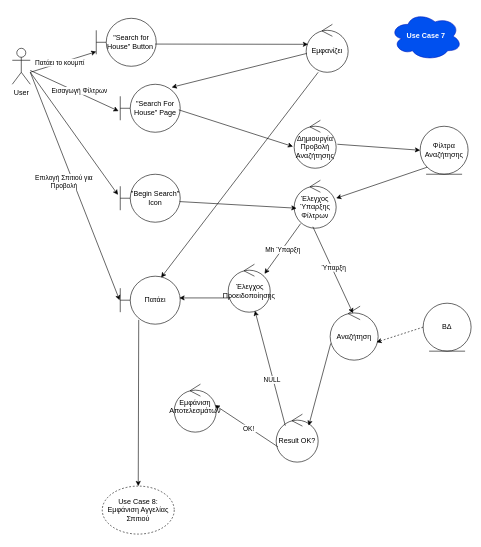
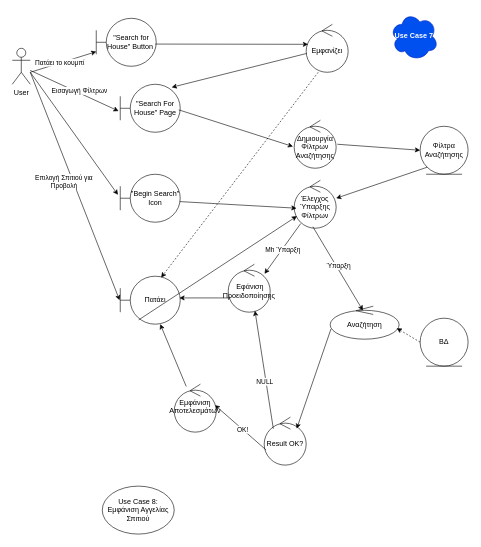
(426, 36) -> (414, 36)
(315, 147) -> (315, 147)
(242, 173) -> (242, 173)
(249, 291) -> (249, 291)
(447, 327) -> (444, 342)
(354, 333) -> (365, 323)
none -> (174, 357)
(139, 395) -> (217, 269)
(297, 438) -> (285, 441)
(138, 510) -> (138, 510)
